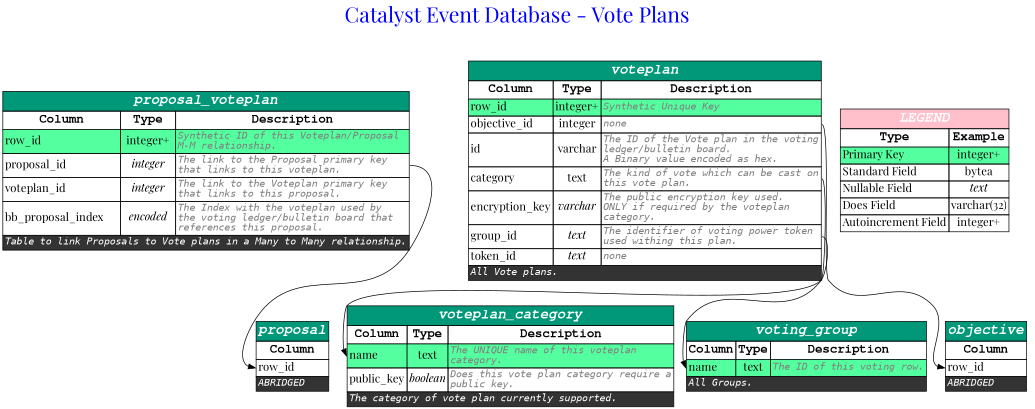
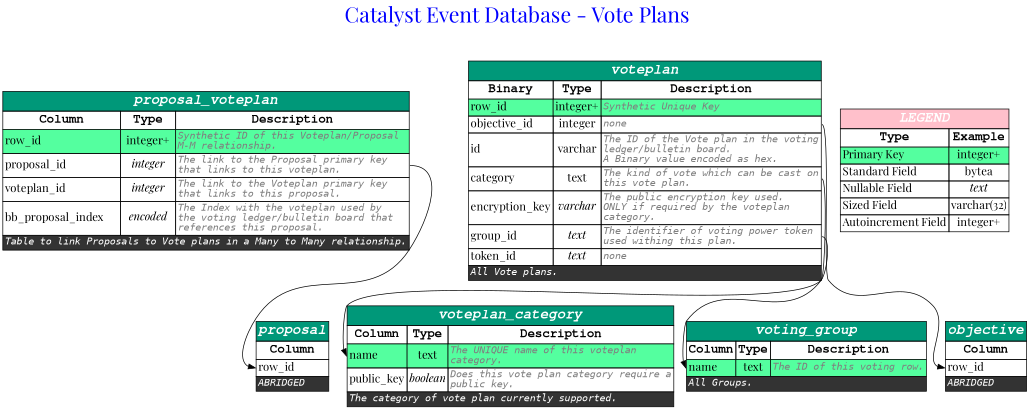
(511, 89) -> (511, 89)
(869, 206) -> (870, 206)
